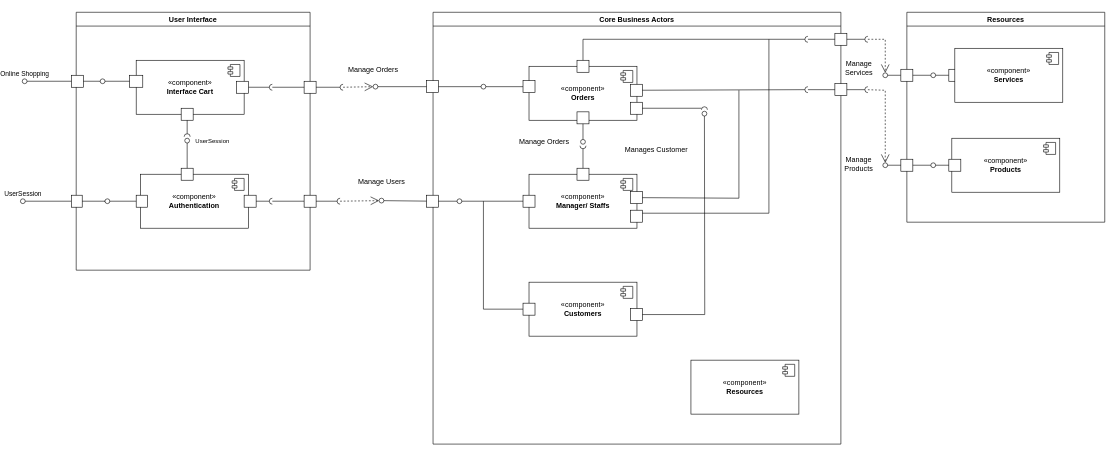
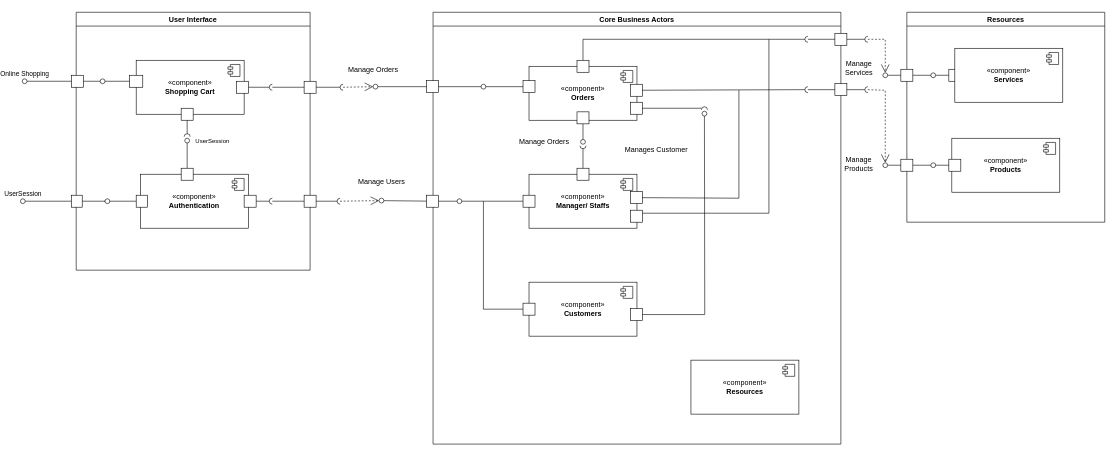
(190, 87) -> (190, 87)
